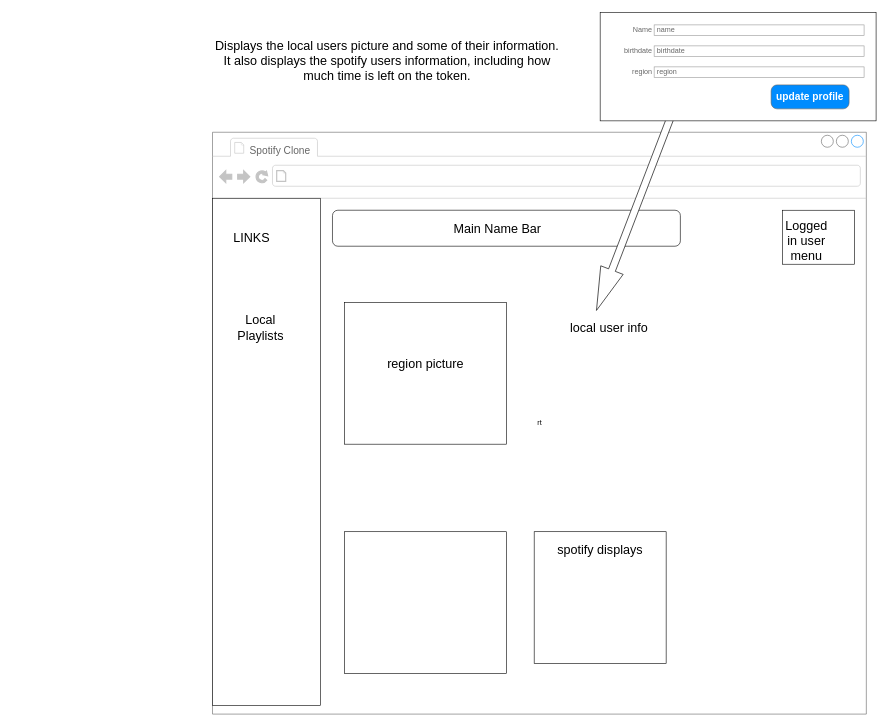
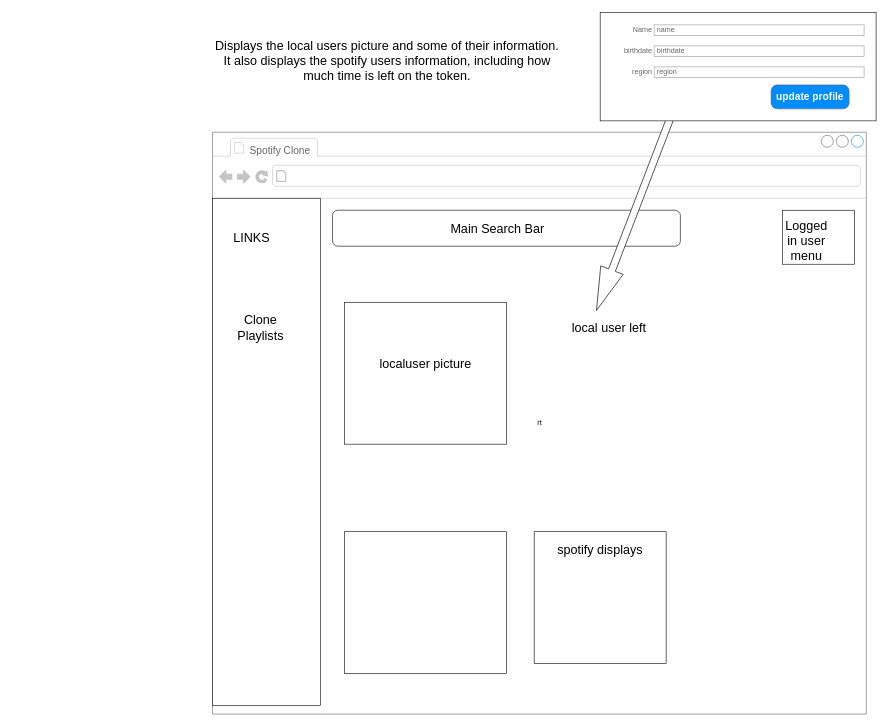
(498, 228) -> (498, 228)
(261, 327) -> (261, 327)
(609, 327) -> (609, 327)
(426, 363) -> (426, 363)
